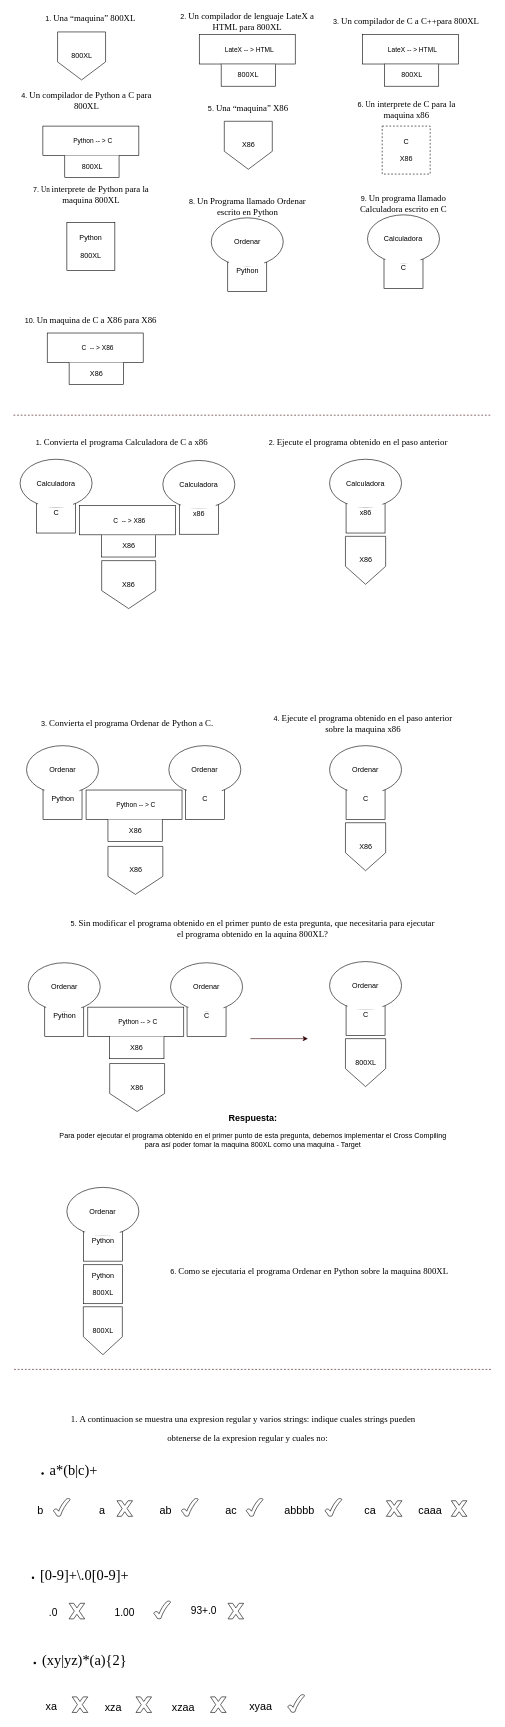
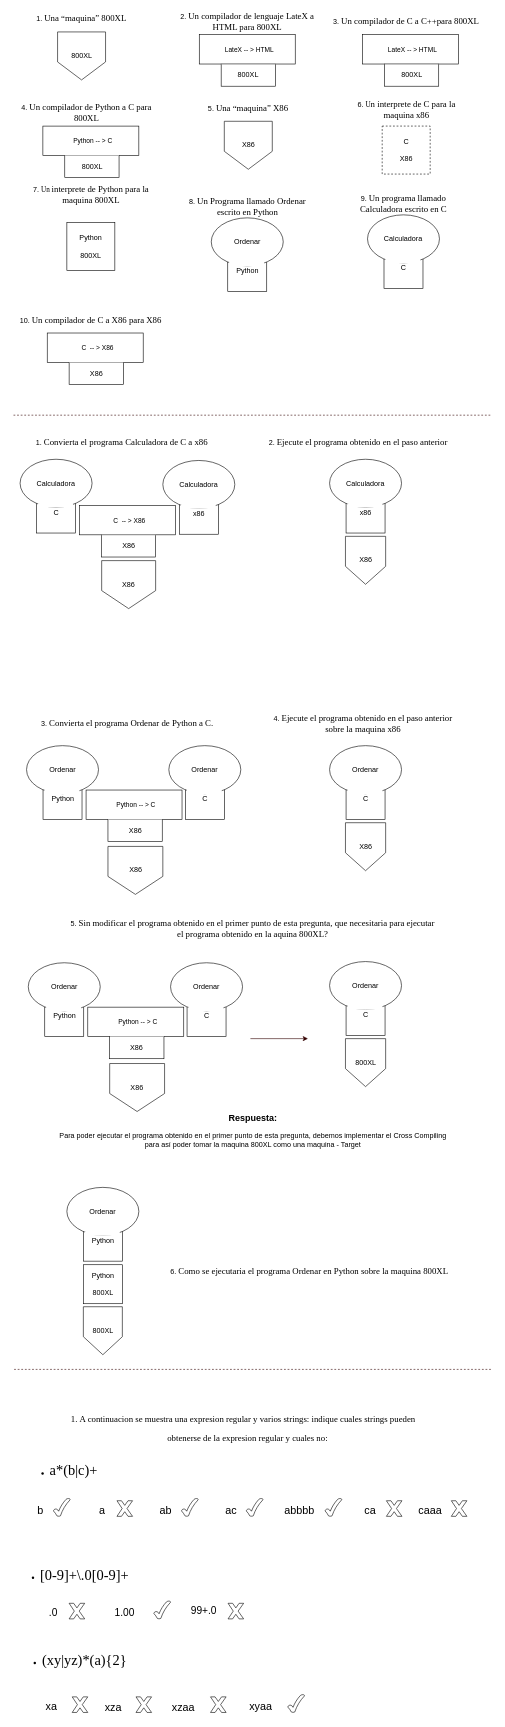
(91, 18) -> (82, 18)
(87, 101) -> (87, 113)
(91, 320) -> (91, 320)
(204, 1611) -> (204, 1611)
